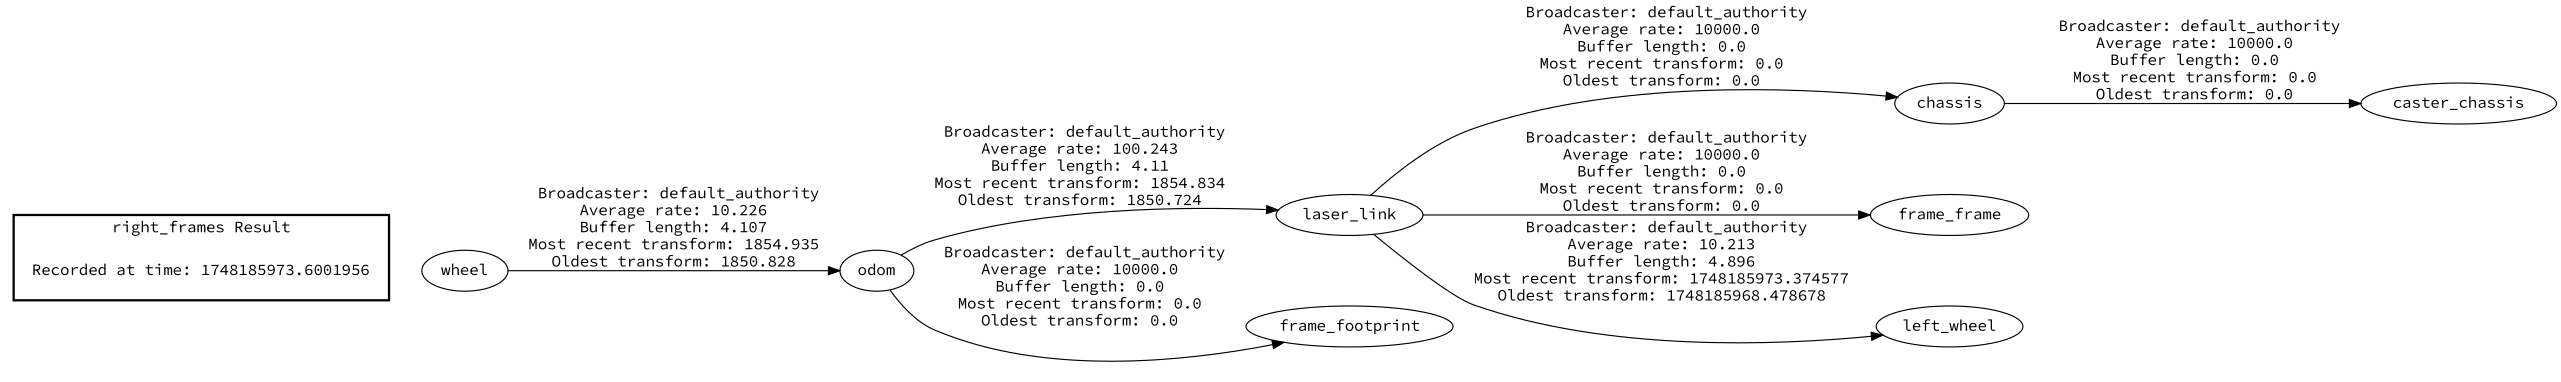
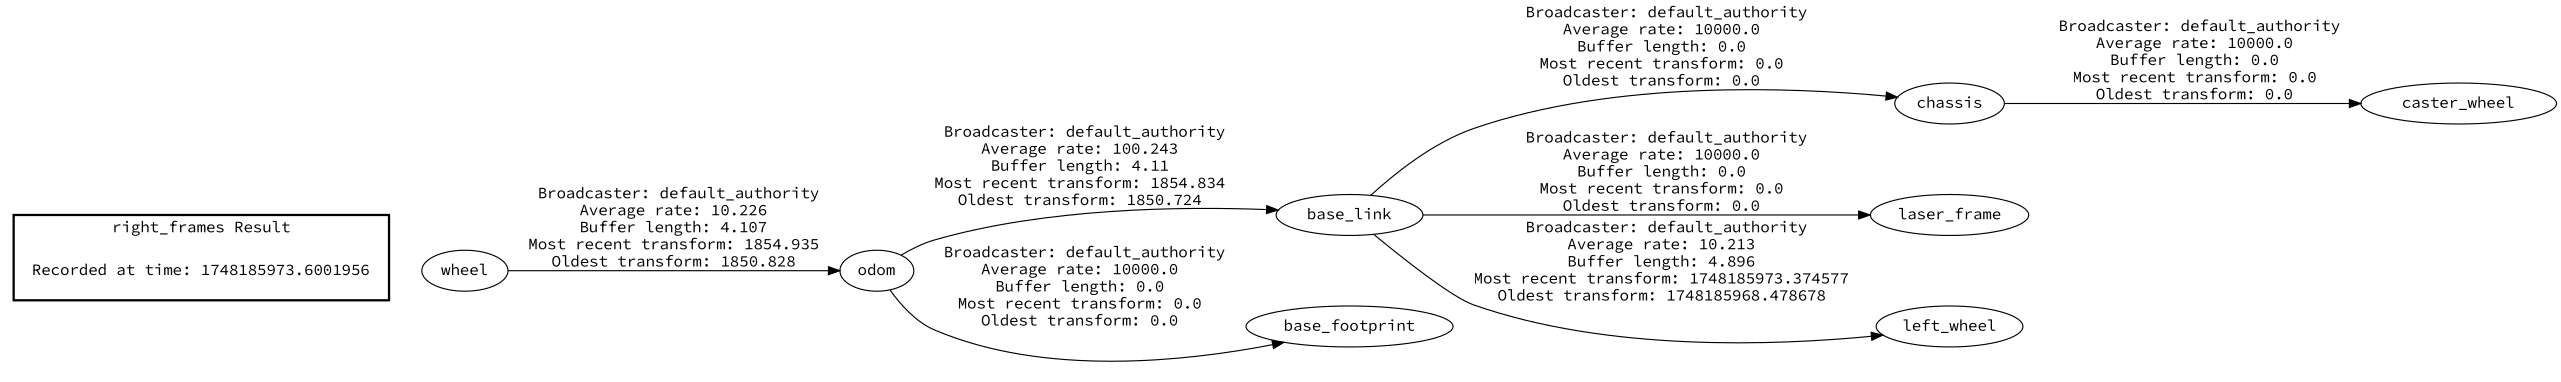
(2459, 104) -> (2459, 104)
(1350, 215) -> (1350, 215)
(1950, 215) -> (1950, 215)
(1350, 326) -> (1350, 326)
